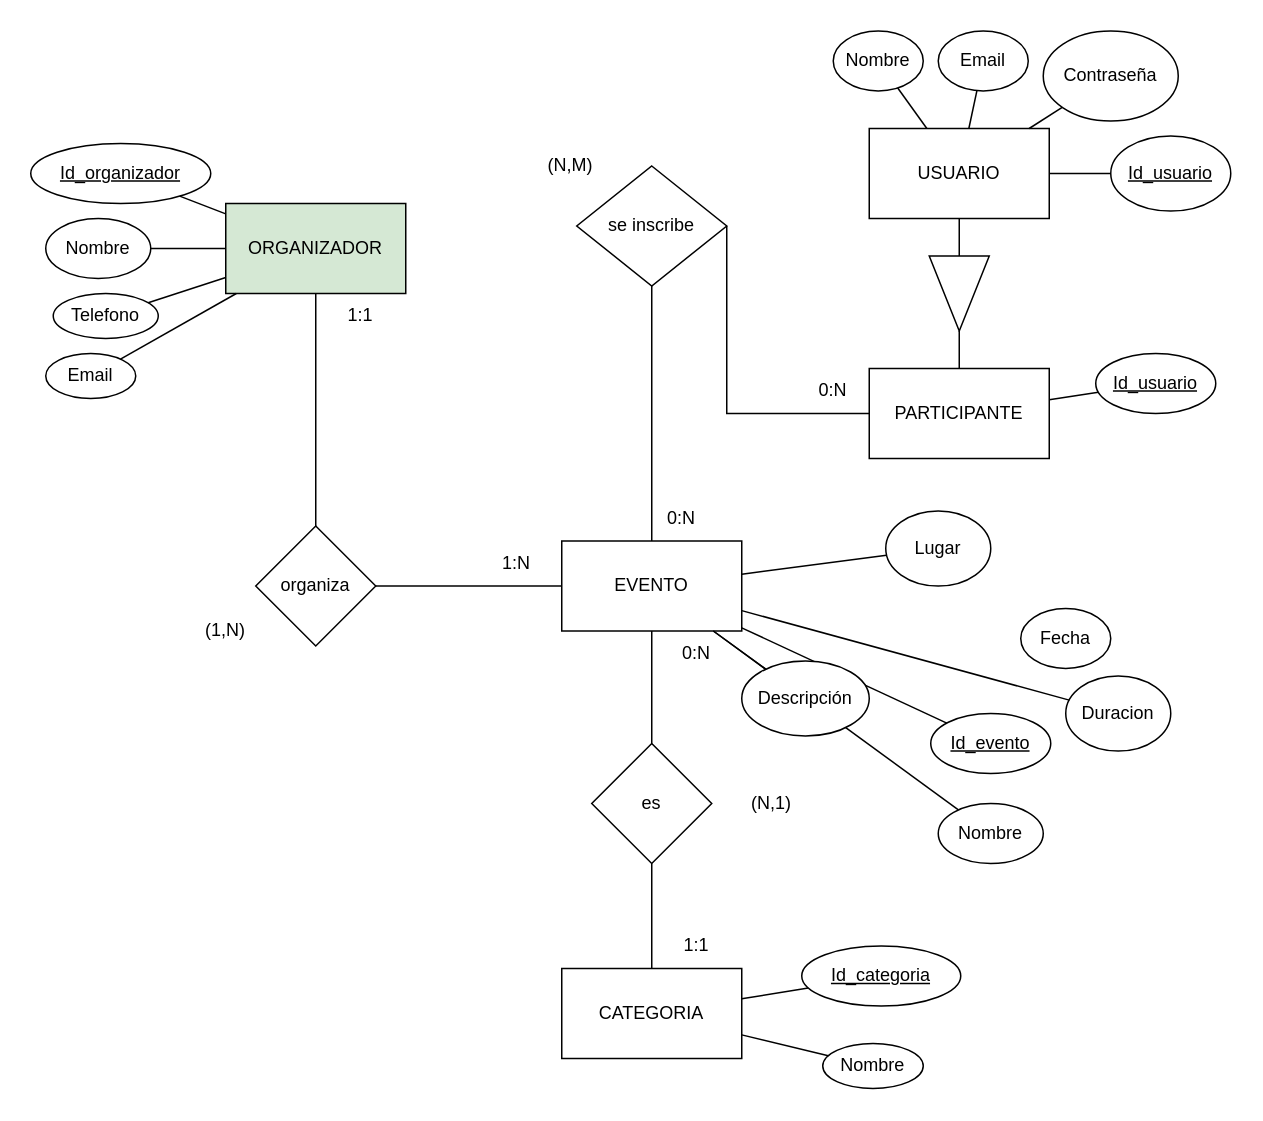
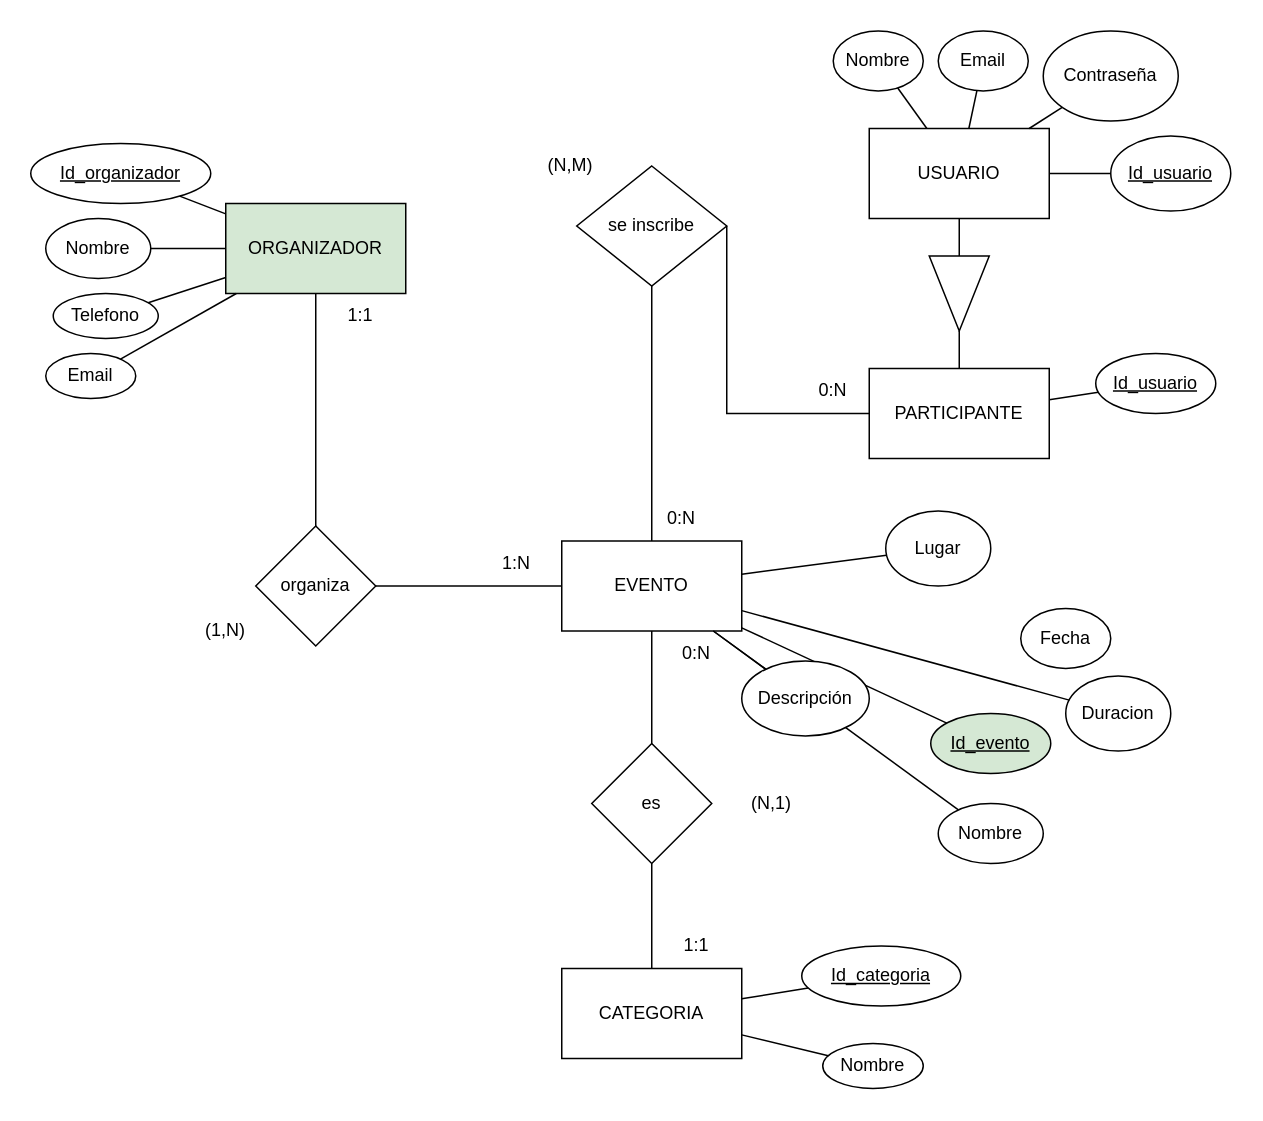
(991, 743) -> (991, 743)
